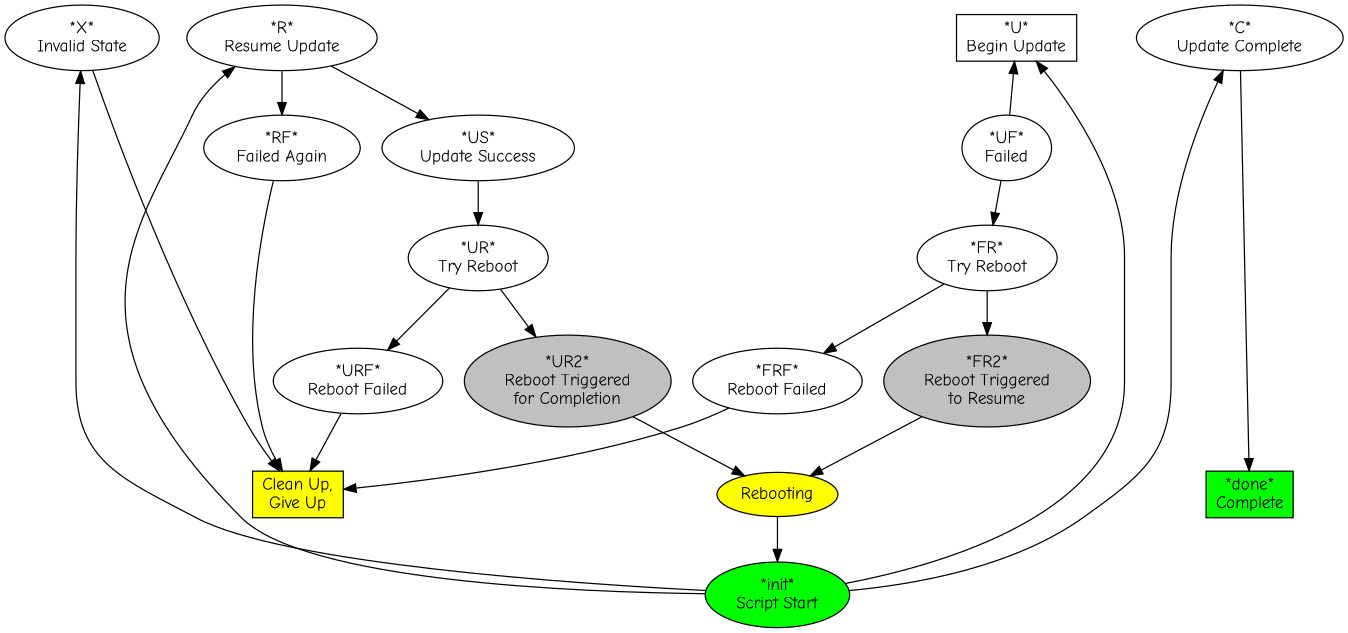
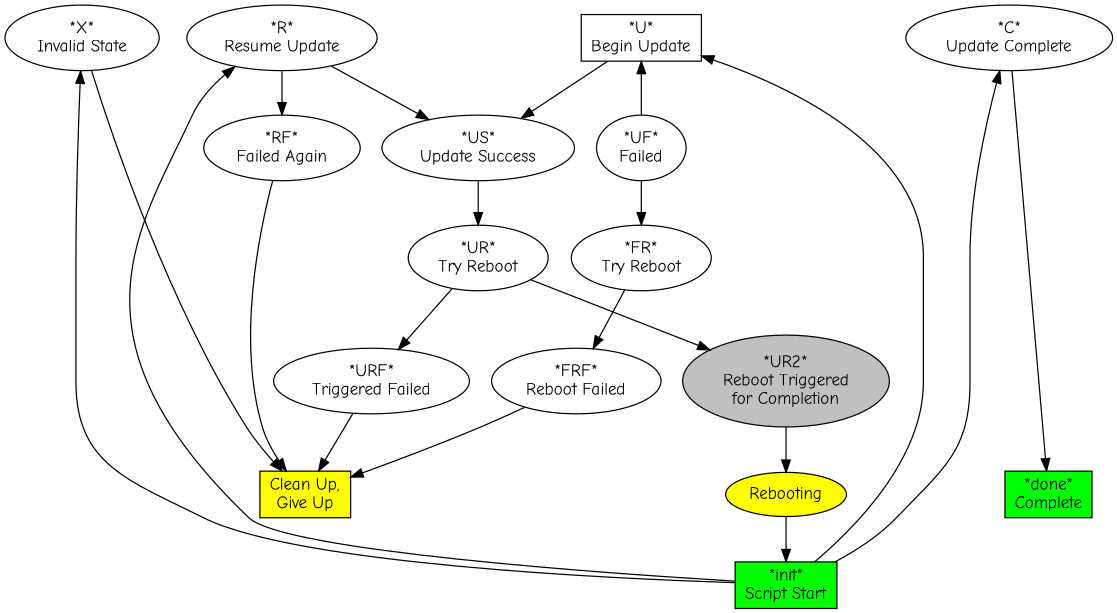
none -> (570, 86)
(358, 381) -> (372, 381)
(987, 381) -> none
(777, 595) -> (786, 585)
